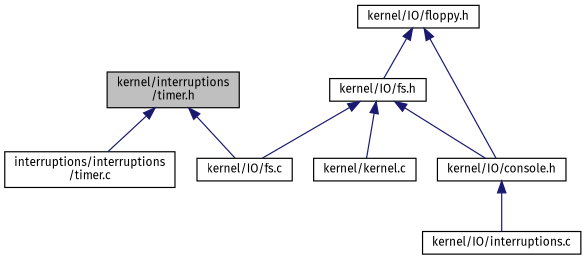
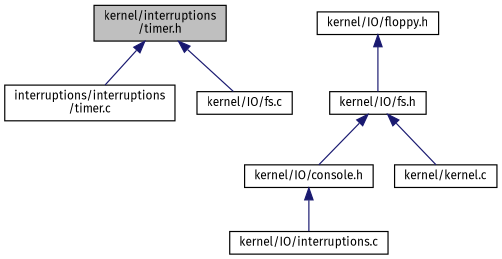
(463, 98) -> none
(306, 133) -> none
